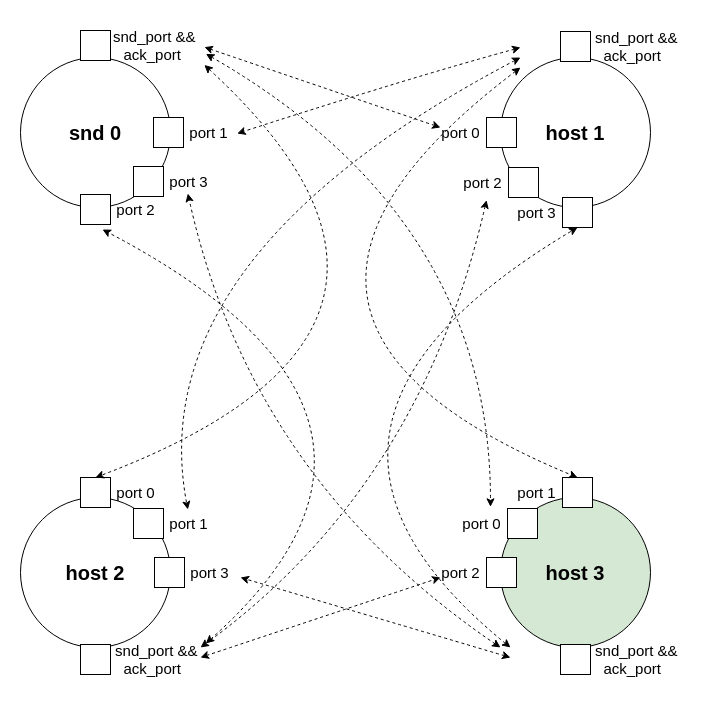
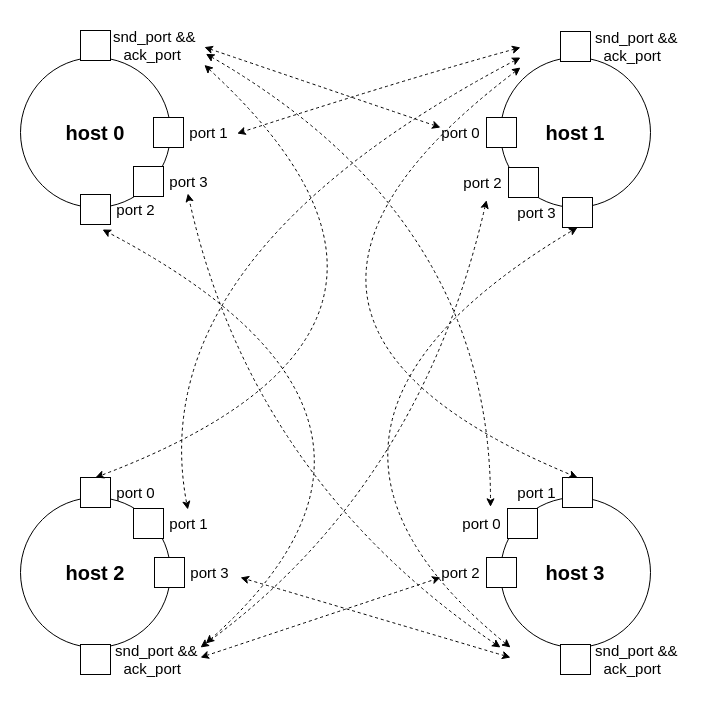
(96, 133) -> (96, 133)
(576, 573) -> (576, 573)
